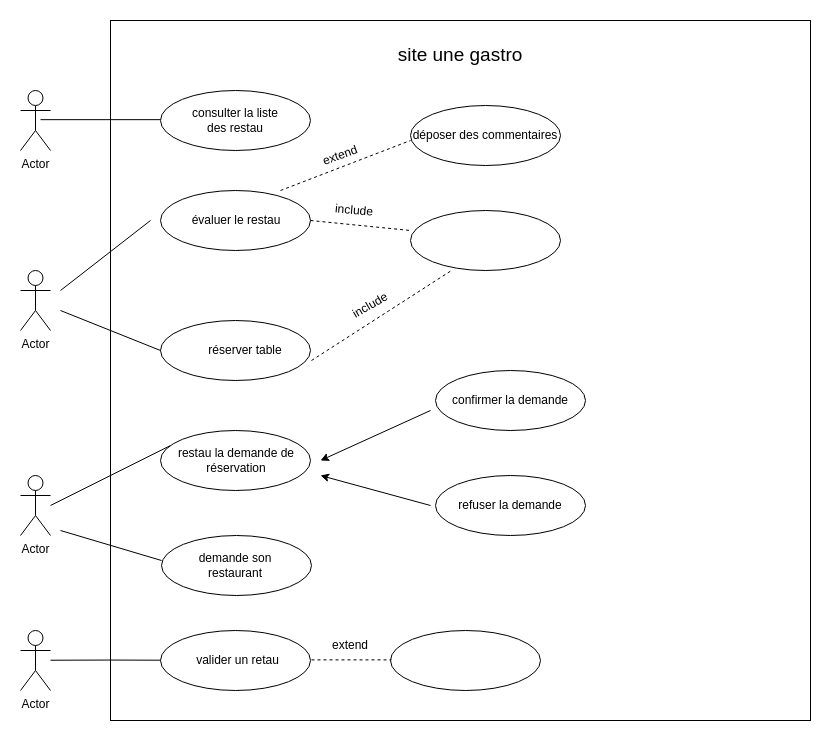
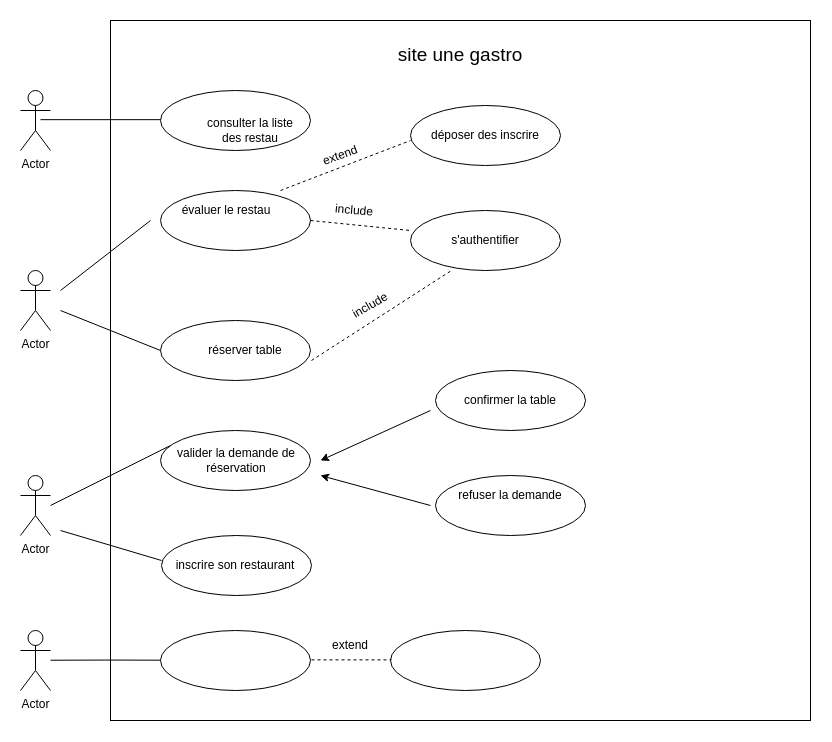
(236, 121) -> (251, 131)
(486, 136) -> (486, 136)
(237, 221) -> (227, 211)
none -> (486, 241)
(511, 401) -> (511, 401)
(237, 461) -> (237, 461)
(511, 506) -> (511, 496)
(236, 566) -> (236, 566)
(238, 661) -> none
